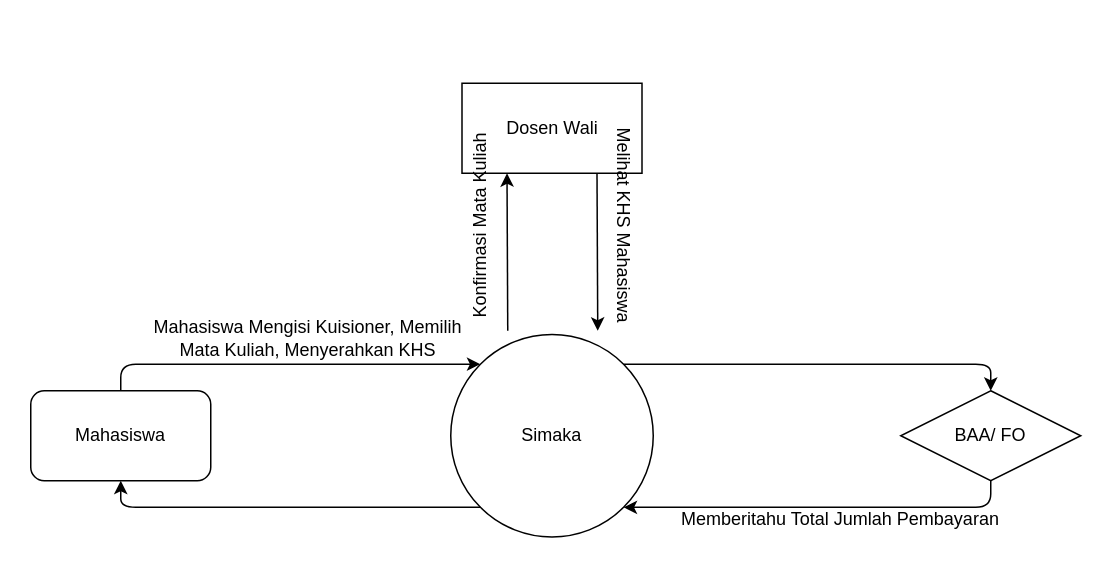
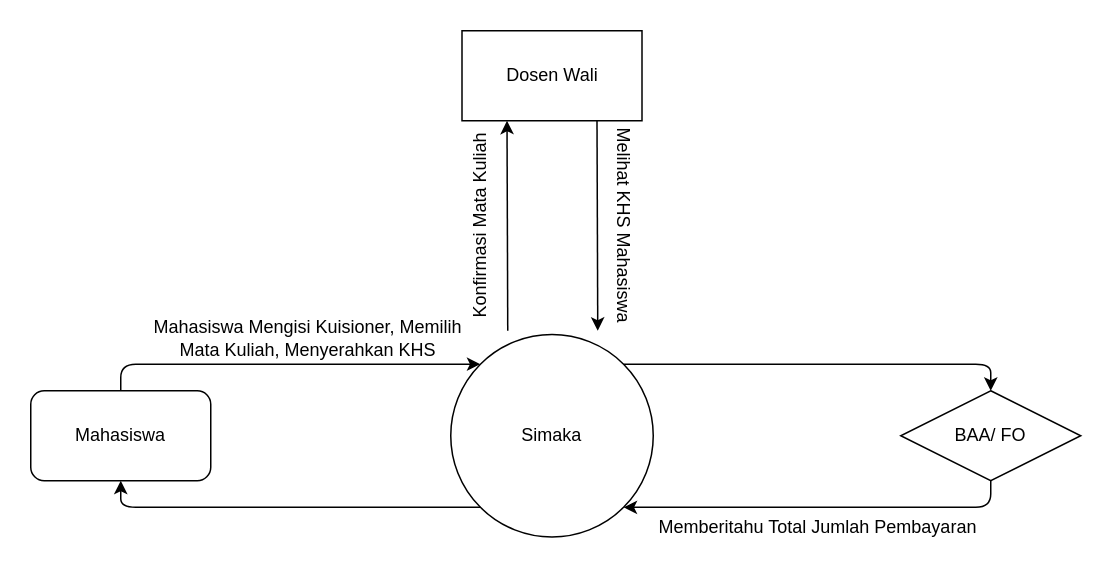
(552, 128) -> (552, 76)
(841, 520) -> (818, 528)
